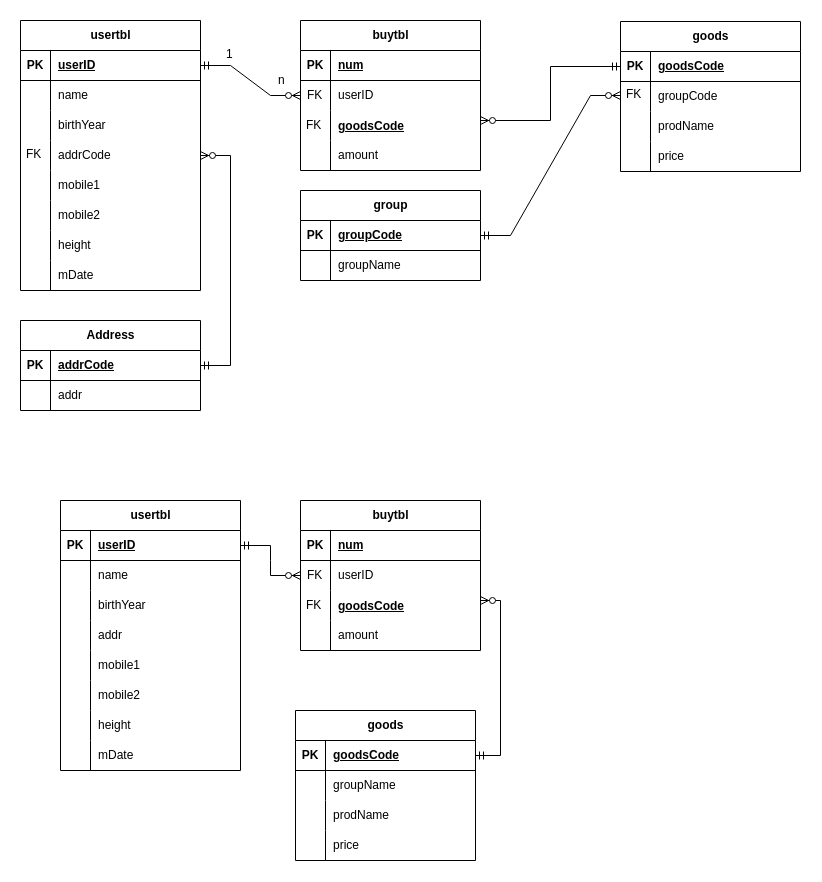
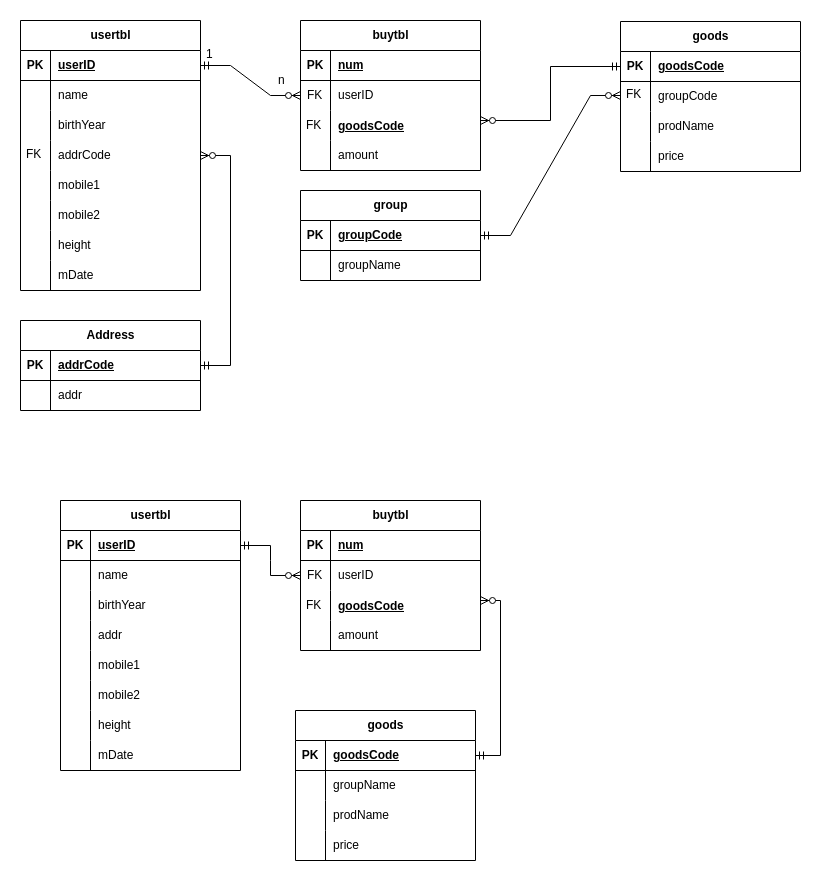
(241, 56) -> (221, 56)
